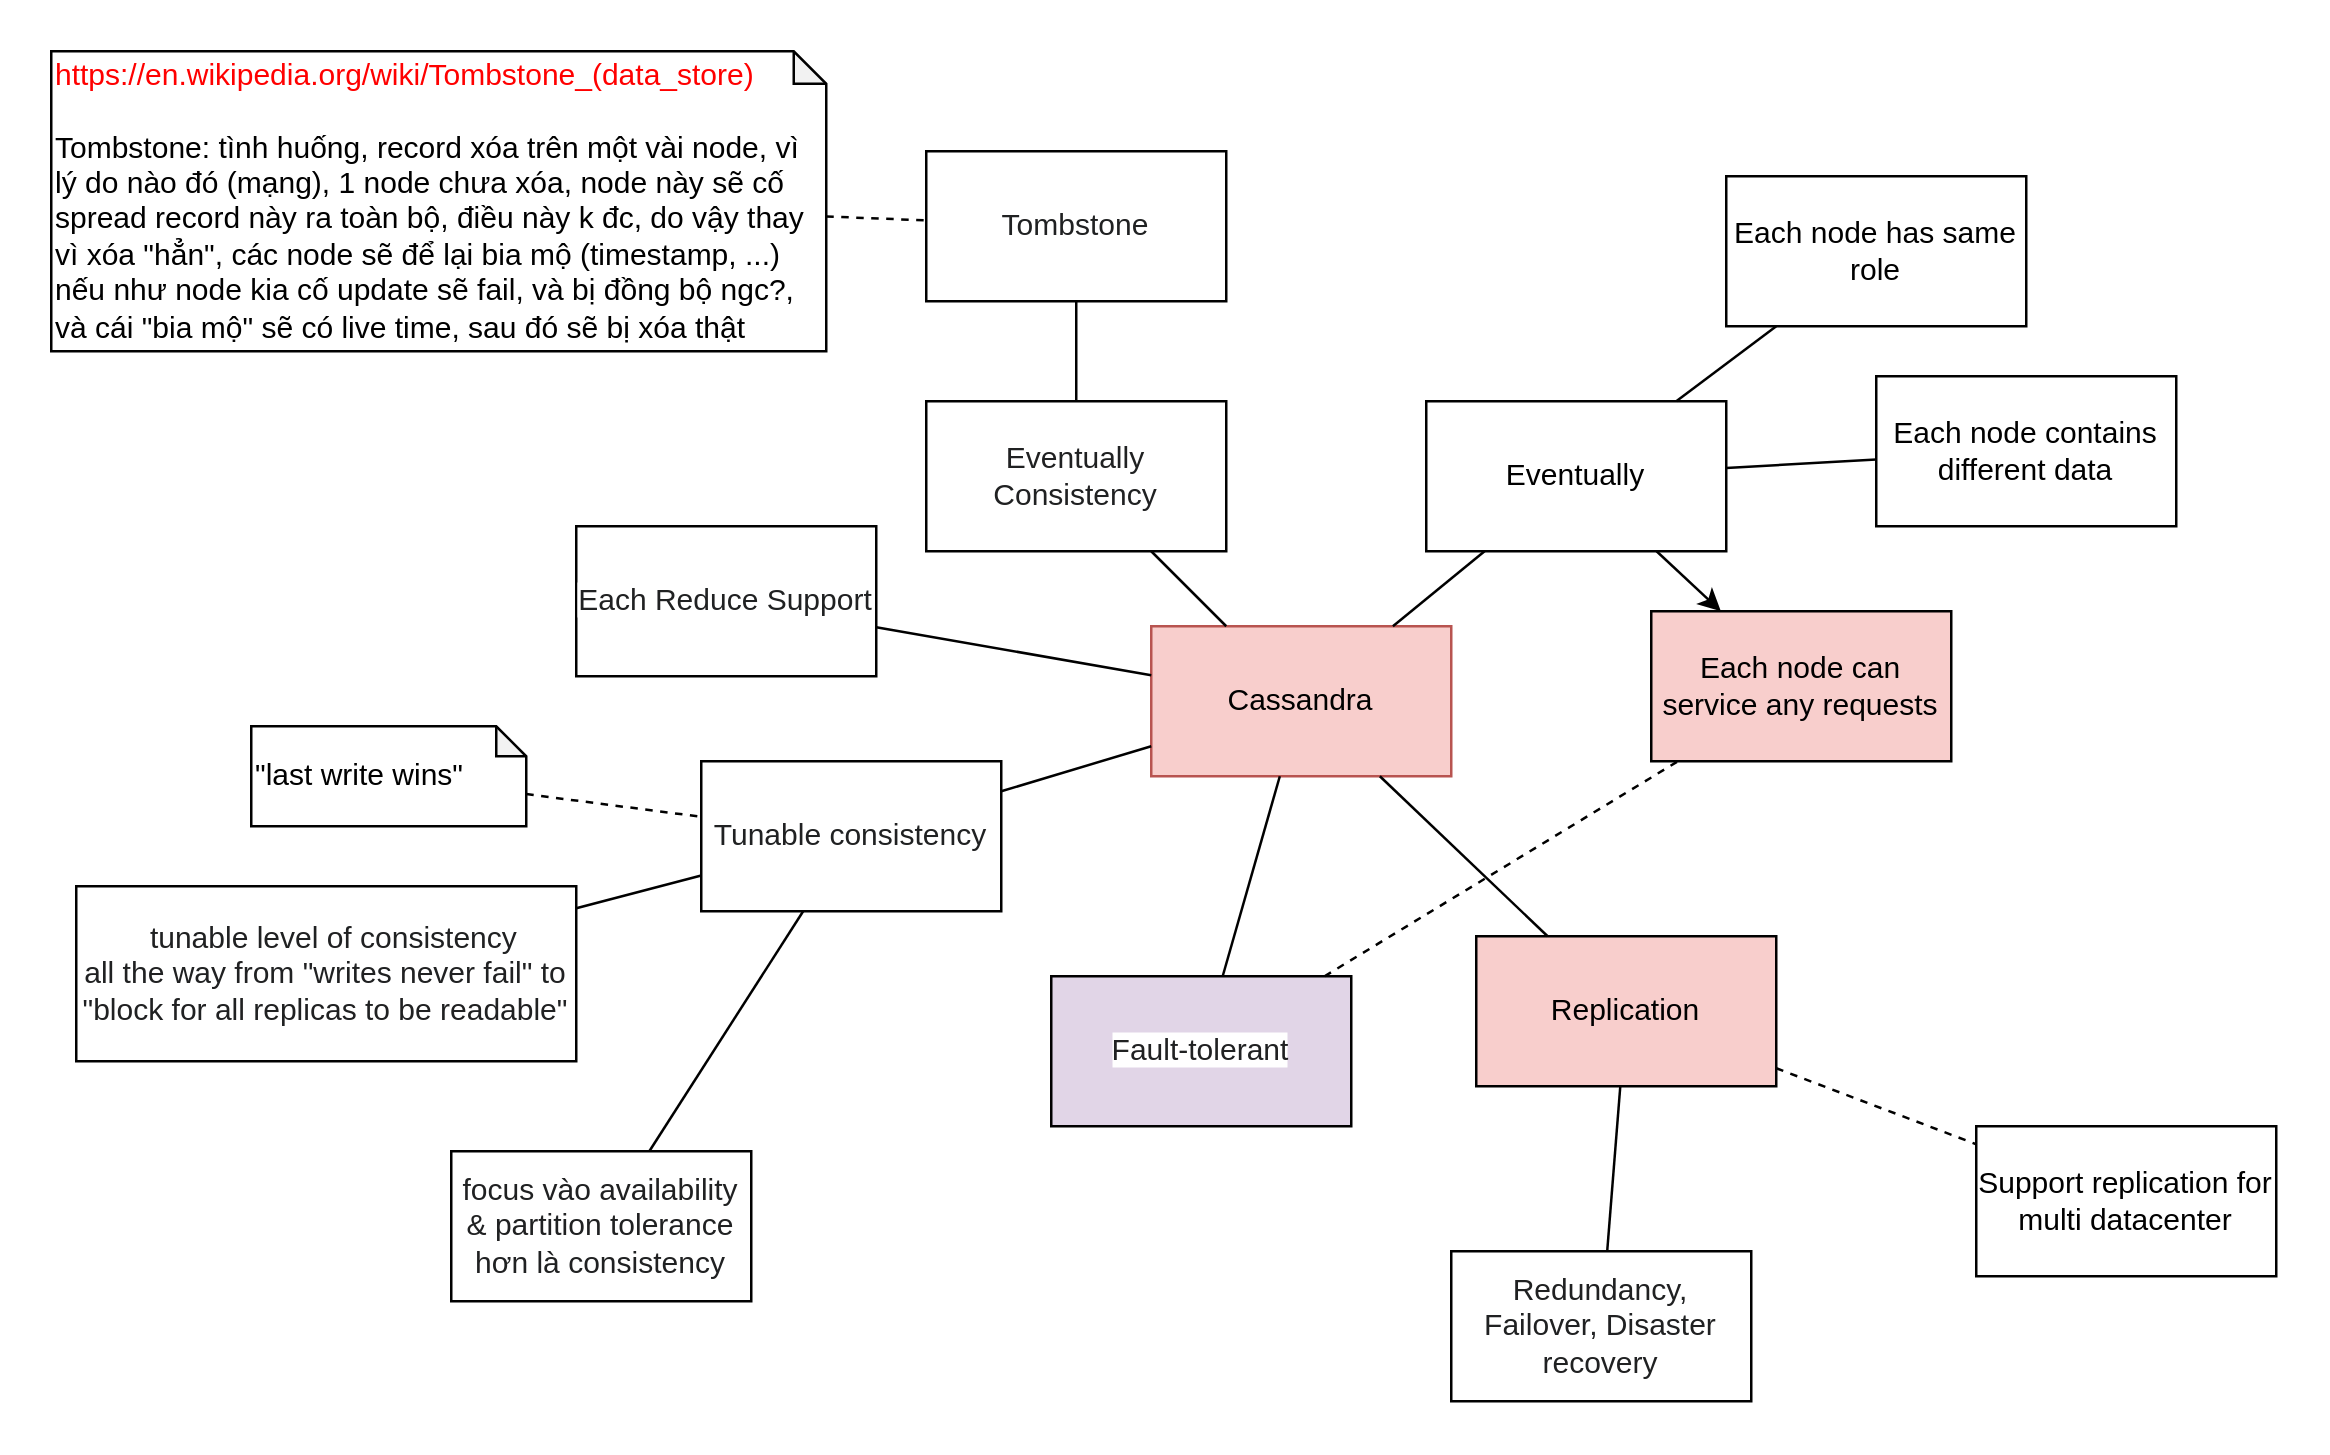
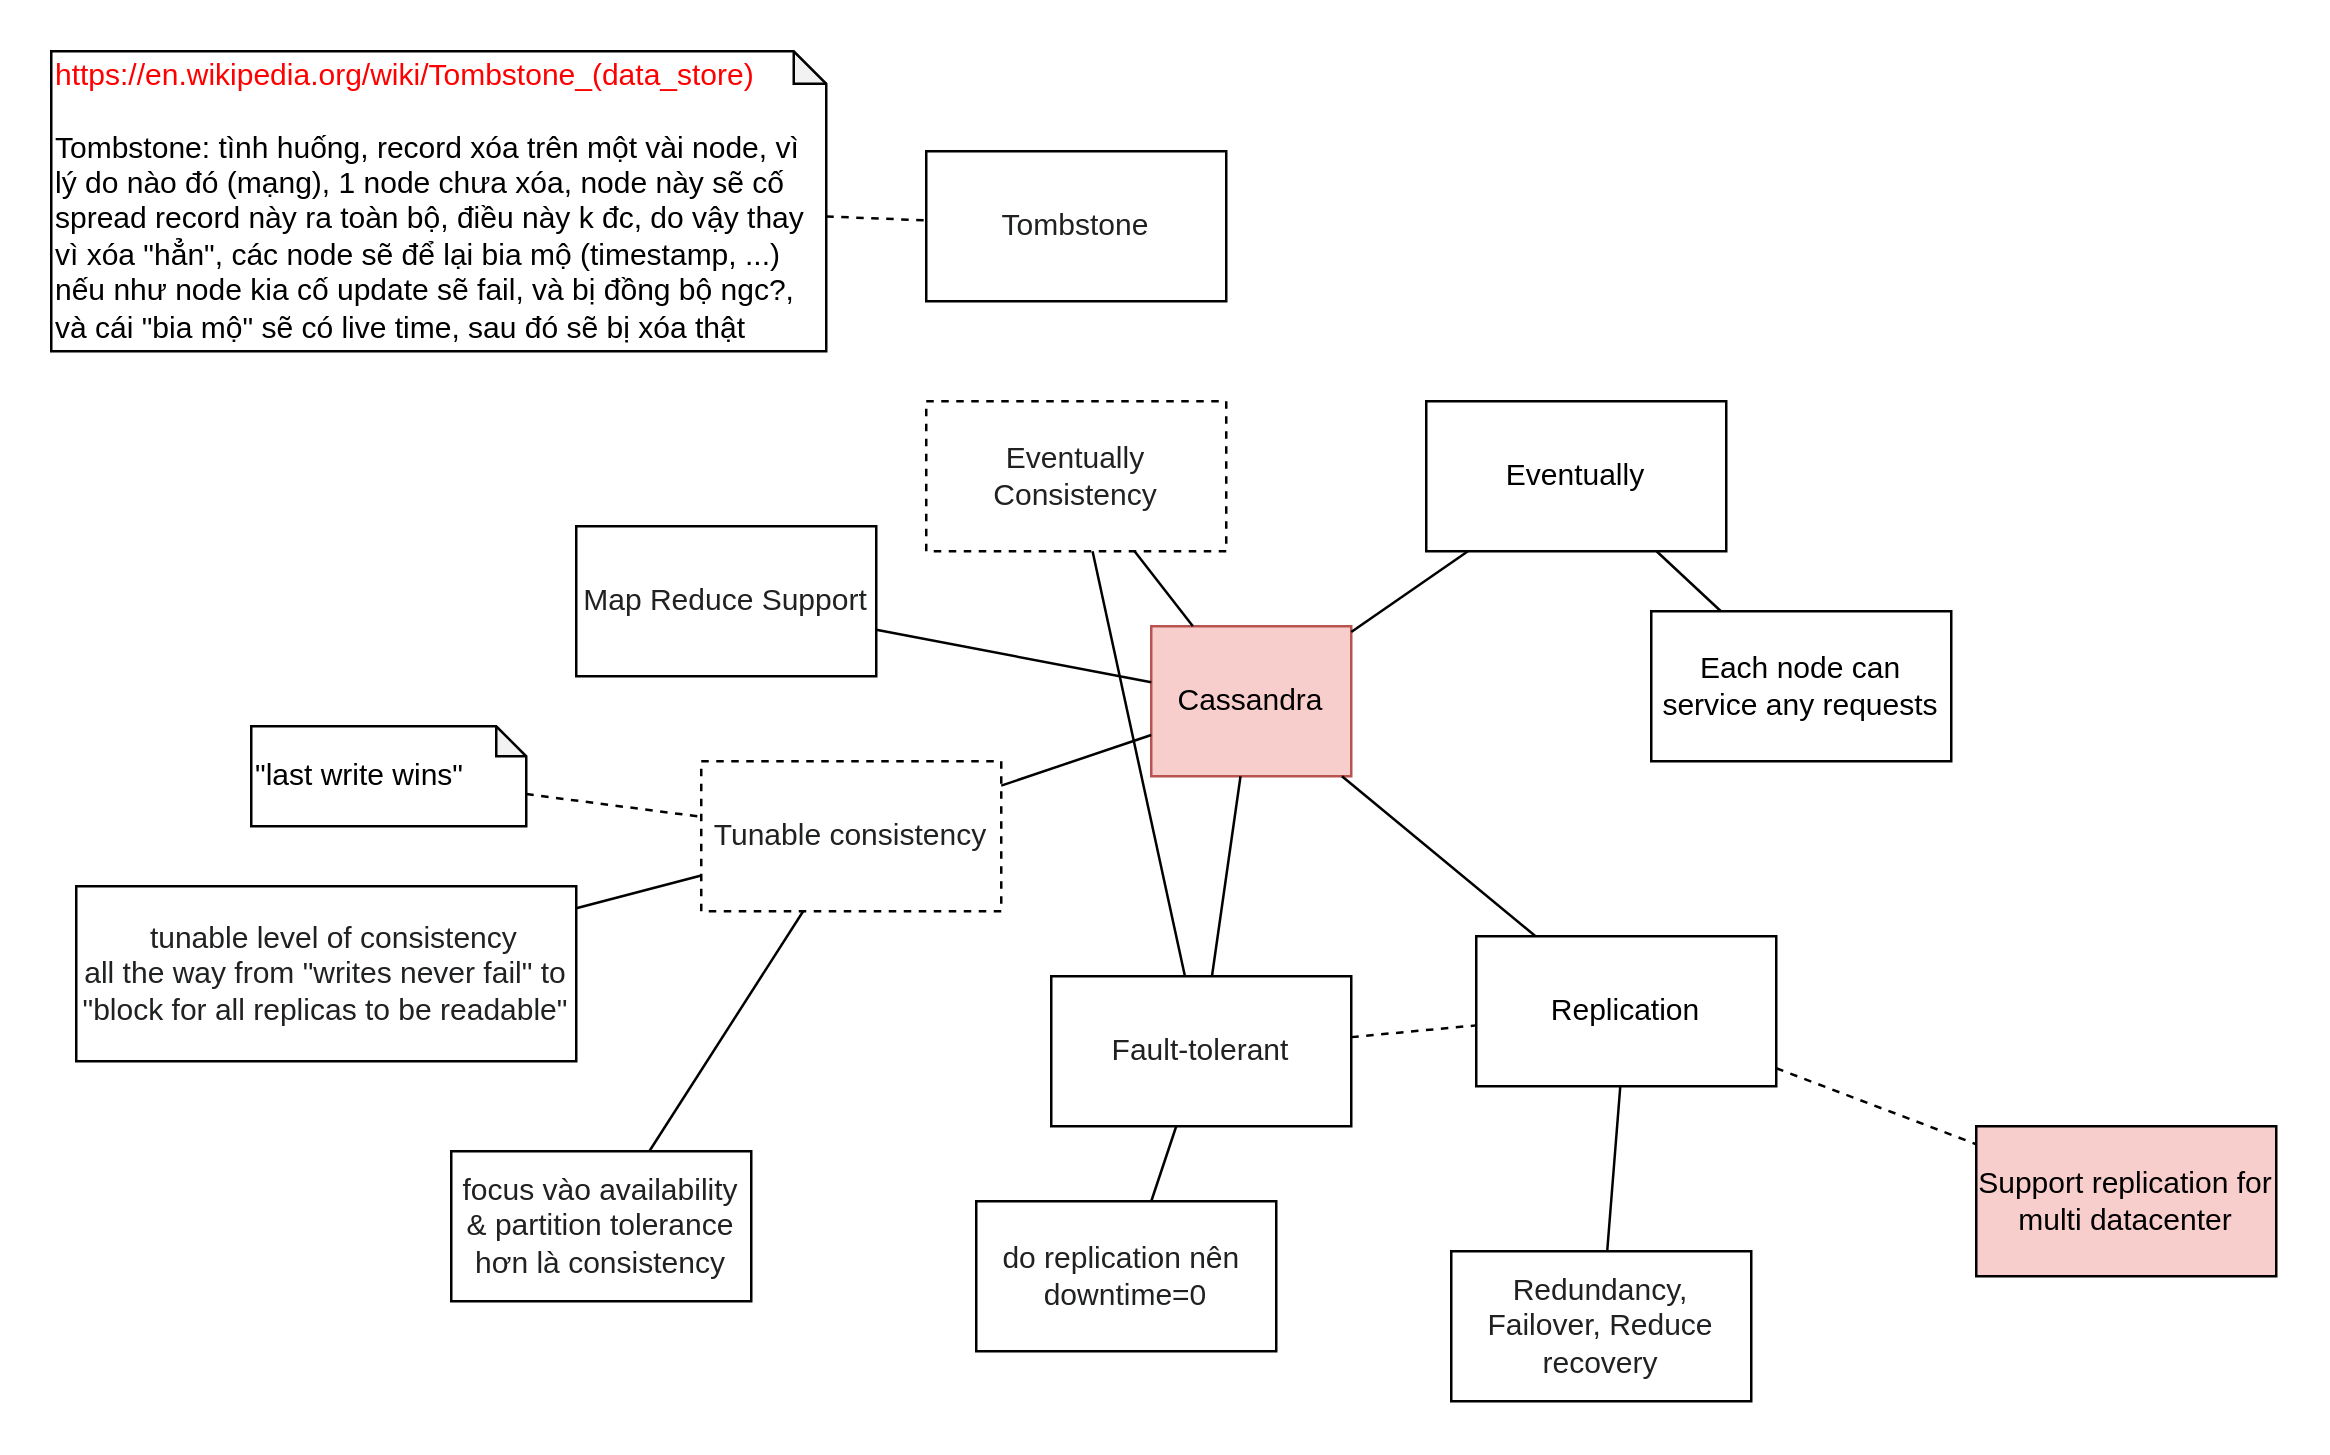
(1876, 251) -> none
(1076, 351) -> (1161, 865)
(1726, 364) -> none
(2026, 451) -> none
(1801, 464) -> none
(1076, 476) -> (1076, 476)
(1708, 599) -> (1714, 604)
(726, 601) -> (726, 601)
(1801, 686) -> (1801, 686)
(1301, 701) -> (1251, 701)
(1584, 819) -> (1413, 1031)
(851, 836) -> (851, 836)
(1626, 1011) -> (1626, 1011)
(1201, 1051) -> (1201, 1051)
none -> (1164, 1163)
(2126, 1201) -> (2126, 1201)
none -> (1126, 1276)
(1601, 1326) -> (1601, 1326)
